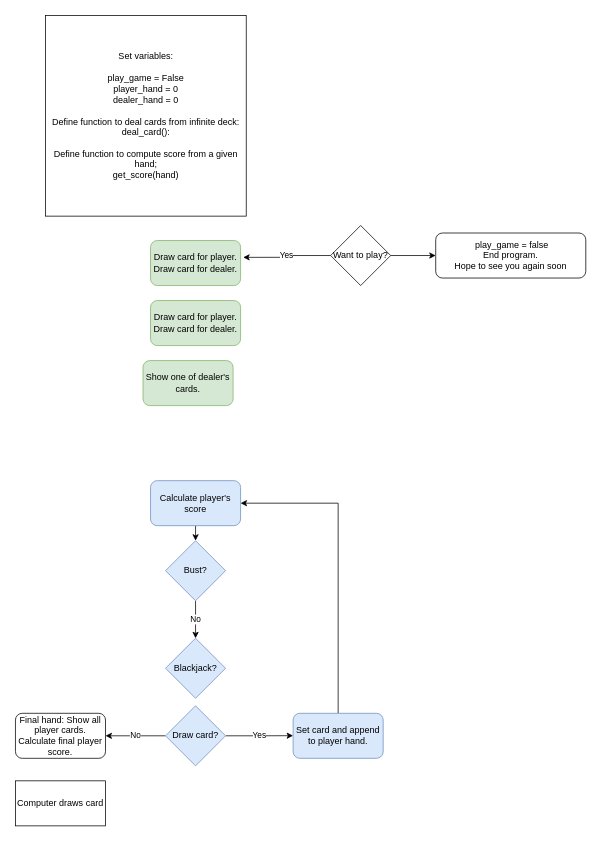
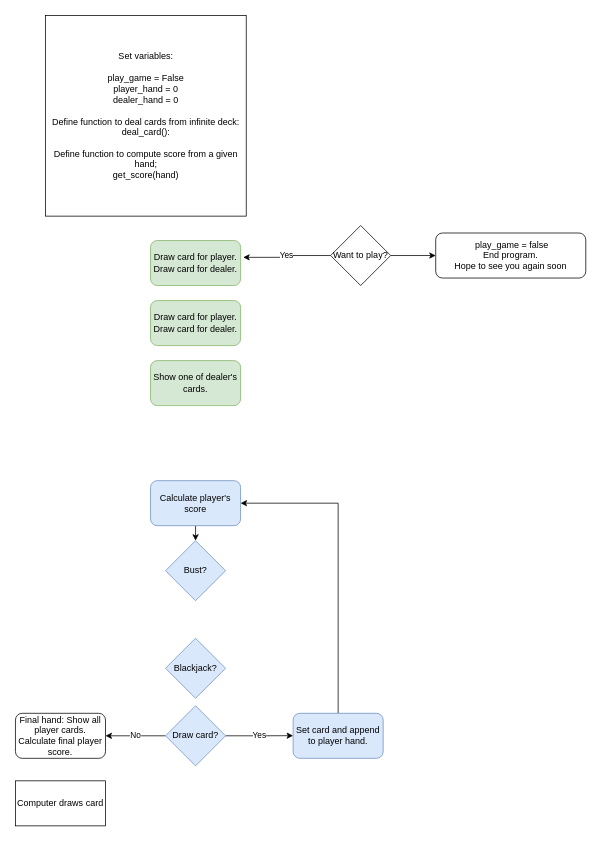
(188, 383) -> (195, 383)
(195, 617) -> none
